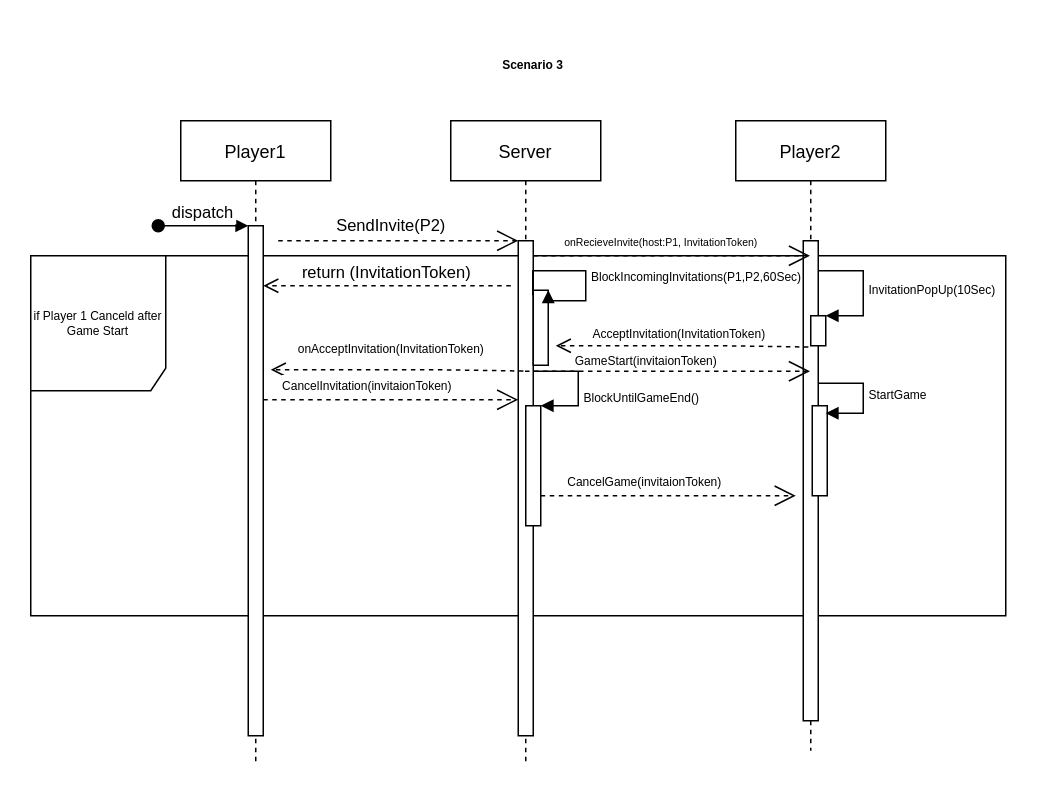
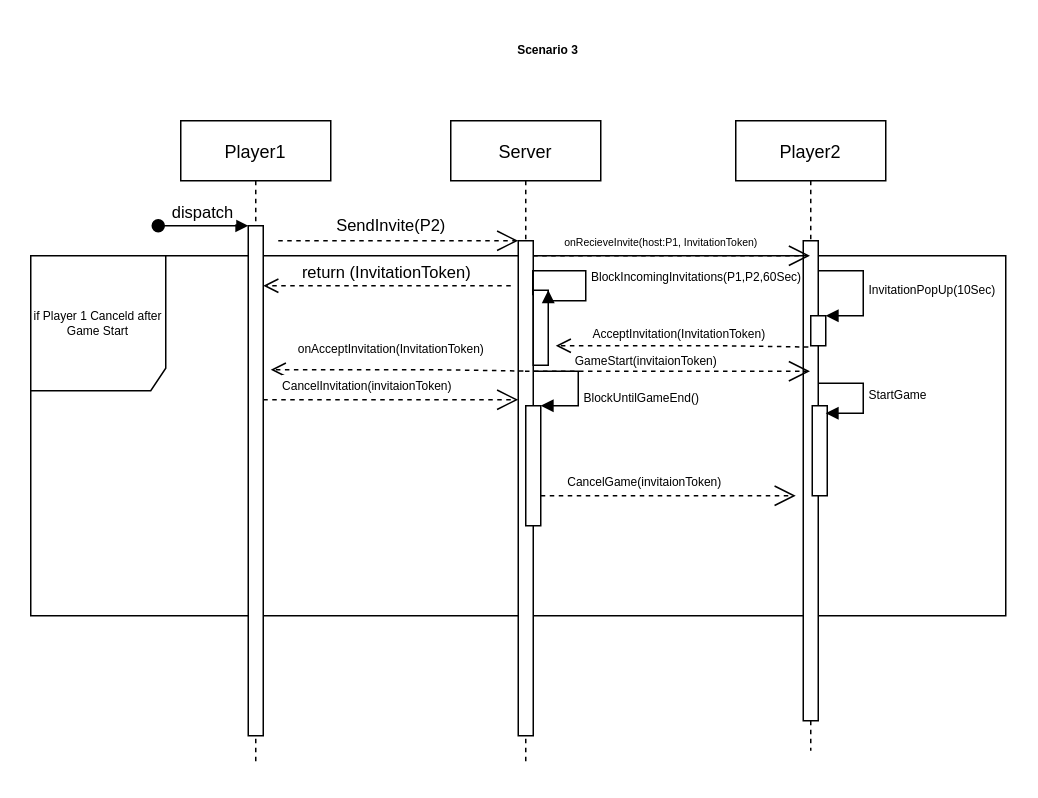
(533, 65) -> (548, 50)
